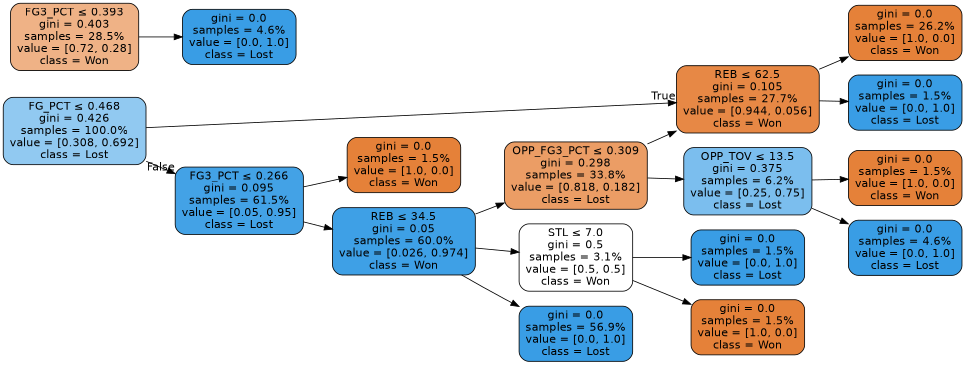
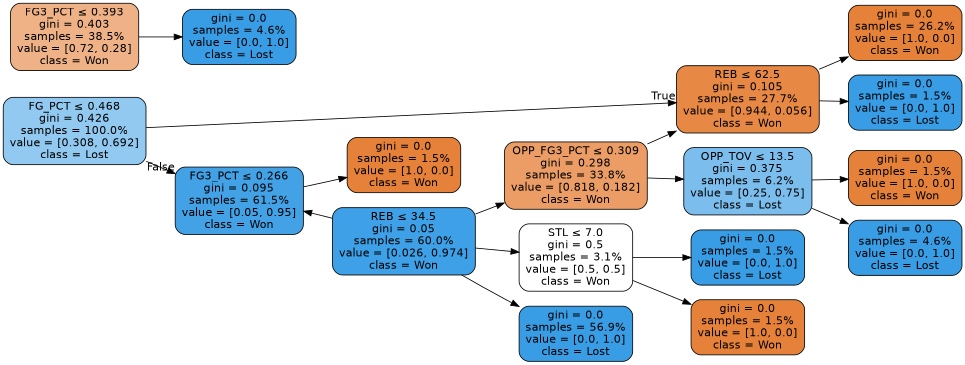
(75, 36) -> (75, 36)
(576, 200) -> (576, 200)
(239, 225) -> (239, 225)
(314, 225) -> (322, 216)
